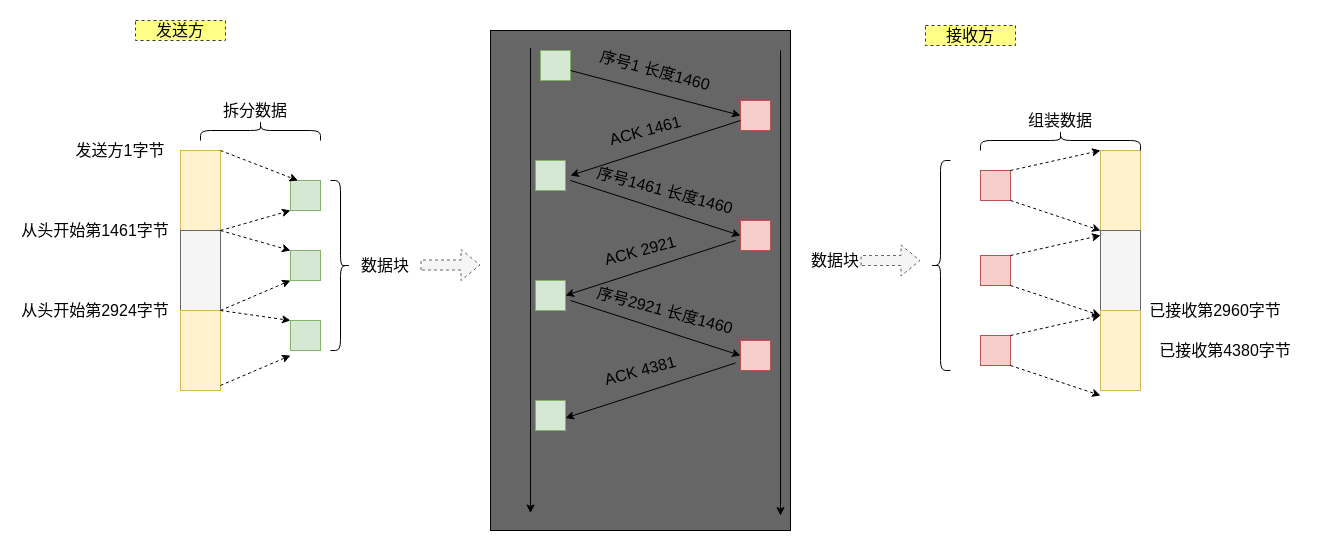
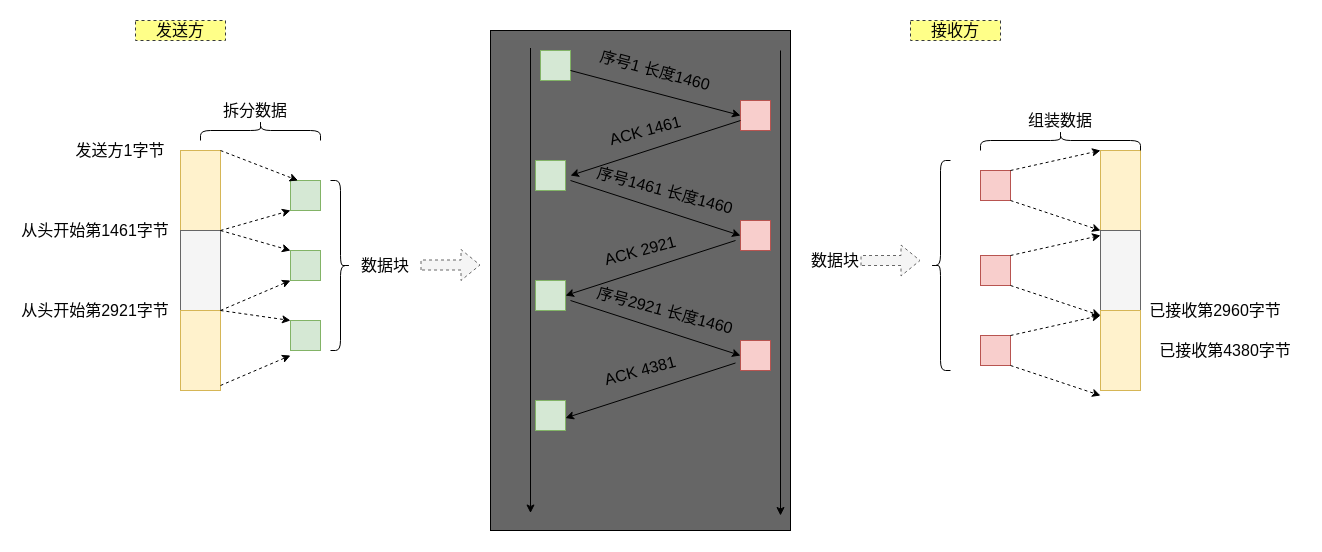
(971, 36) -> (956, 31)
(96, 311) -> (96, 311)
